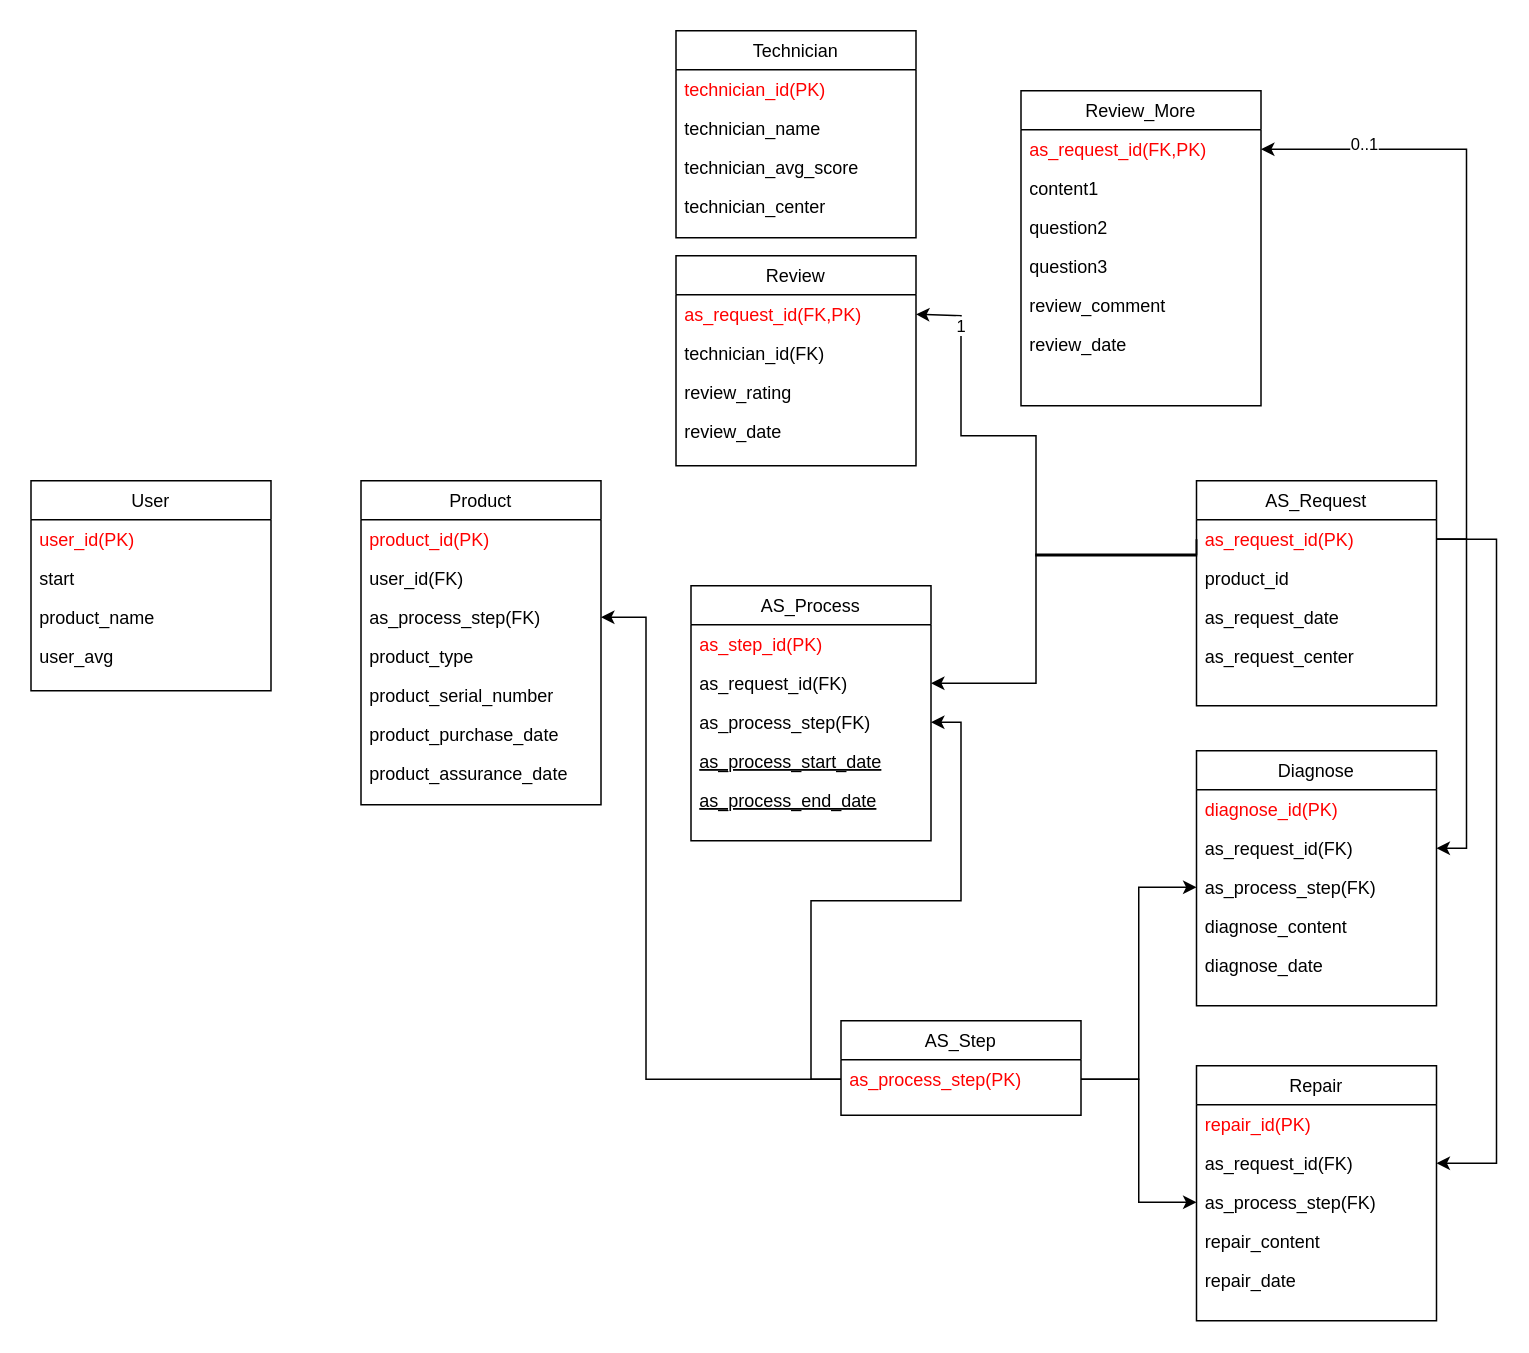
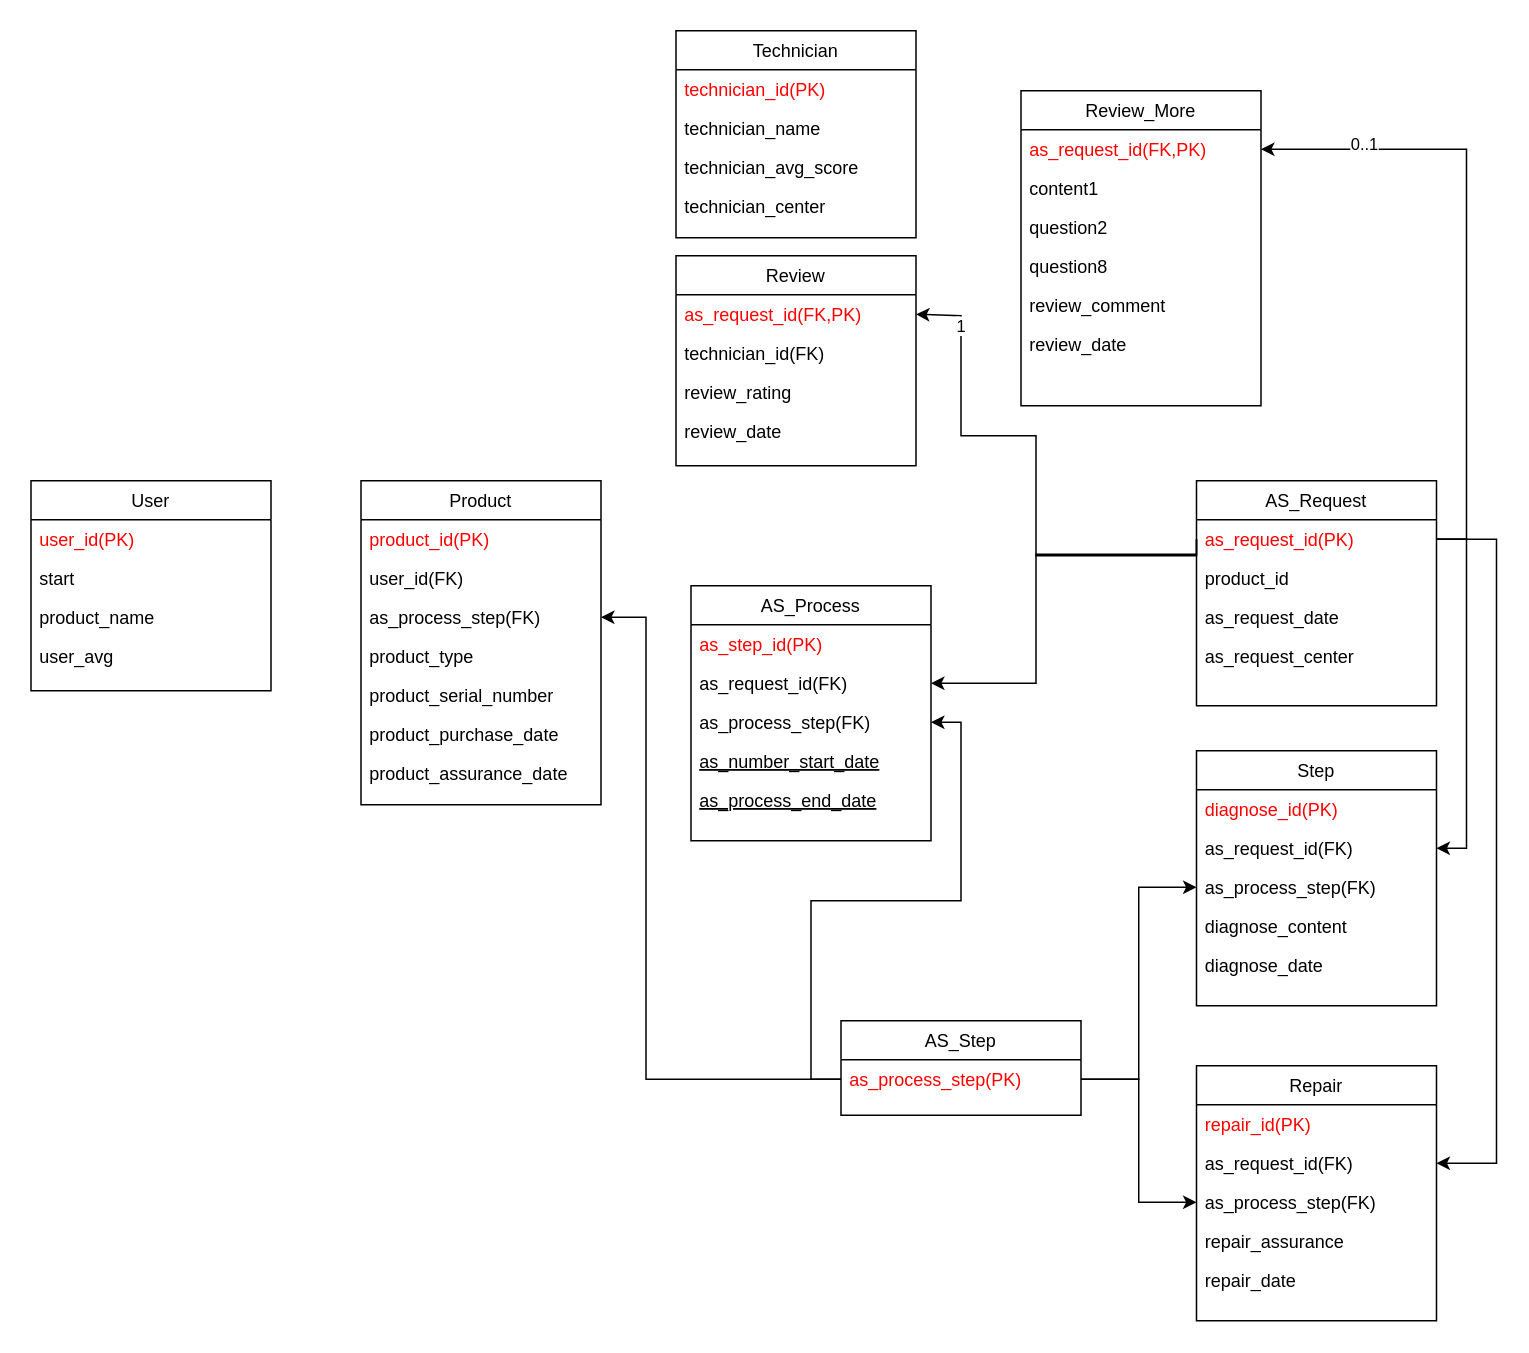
(1072, 267) -> (1072, 267)
(805, 762) -> (800, 762)
(1316, 771) -> (1316, 771)
(1273, 1242) -> (1283, 1242)
